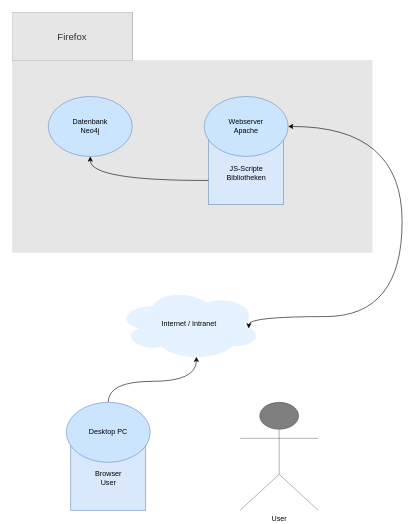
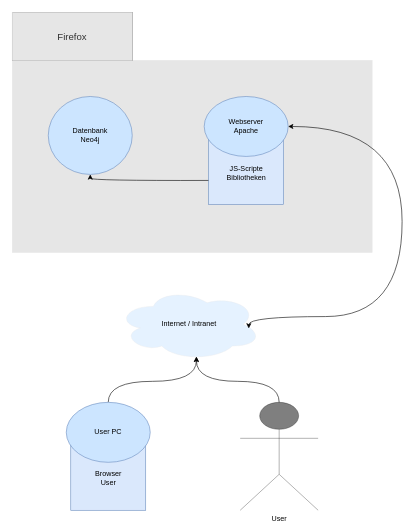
(90, 126) -> (90, 135)
none -> (241, 381)
(108, 432) -> (108, 432)
